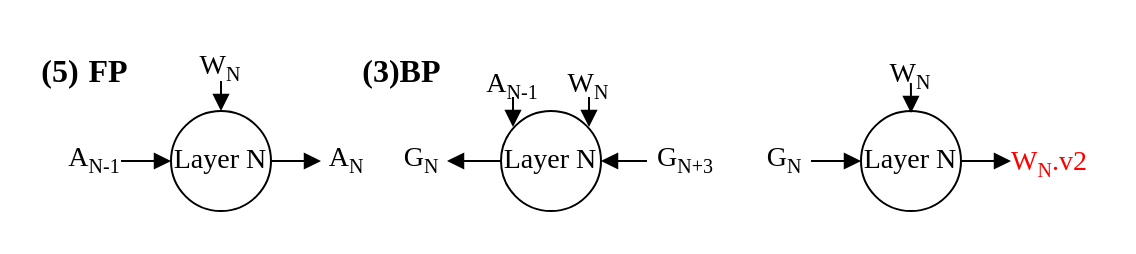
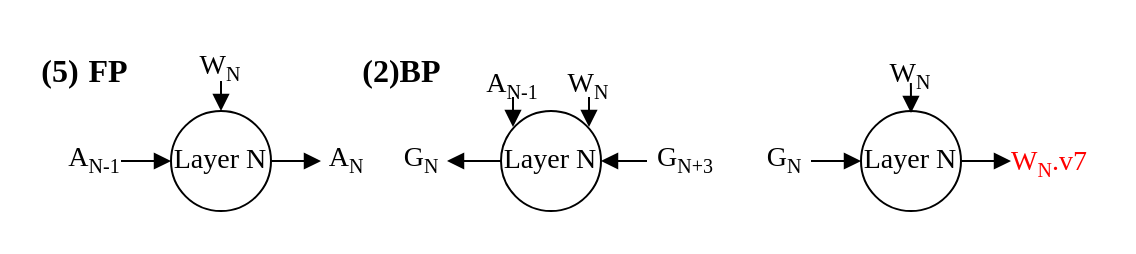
(382, 71) -> (382, 71)
(1050, 165) -> (1050, 165)
